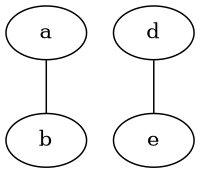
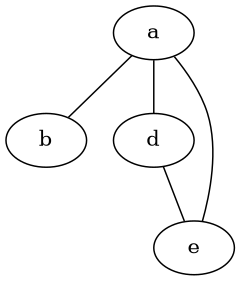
none -> (154, 87)
none -> (212, 135)
